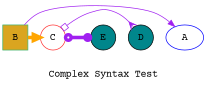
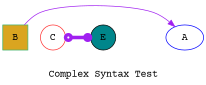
(31, 37) -> none
(141, 37) -> none
